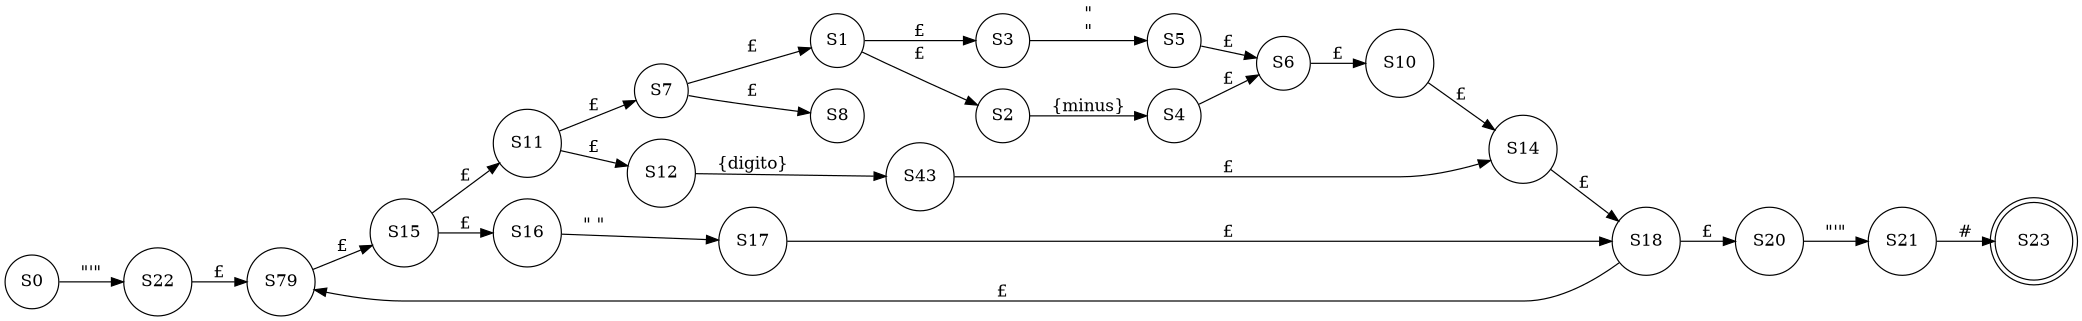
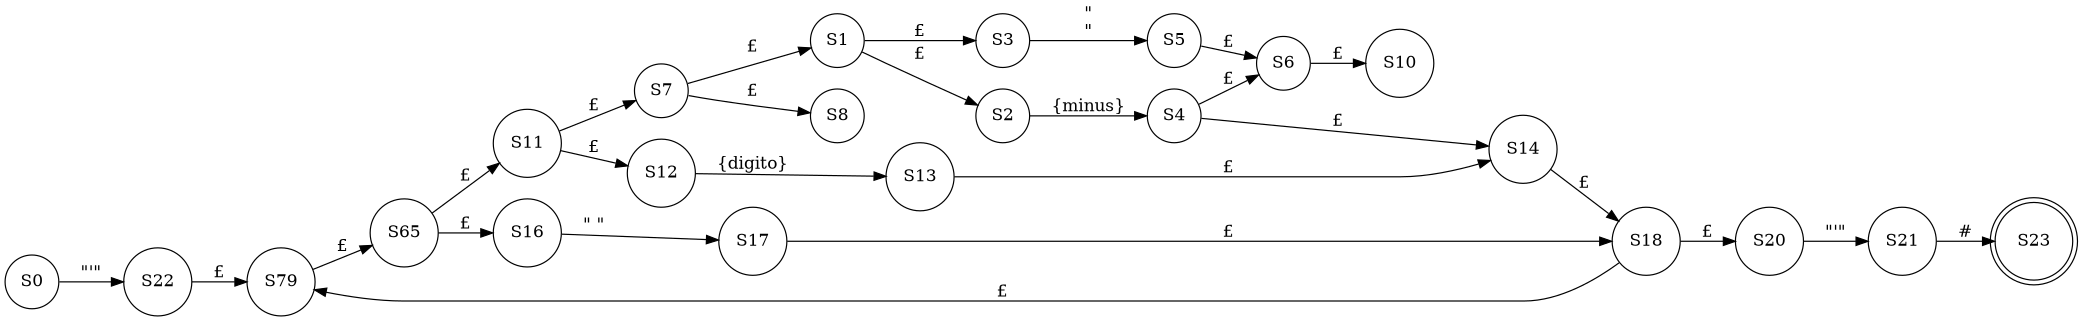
(1457, 103) -> (1339, 132)
(920, 177) -> (920, 177)
(404, 233) -> (404, 233)
